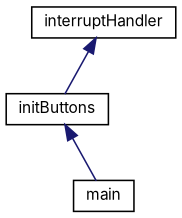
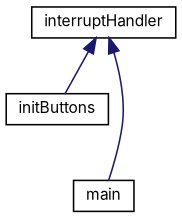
(84, 159) -> (123, 117)
